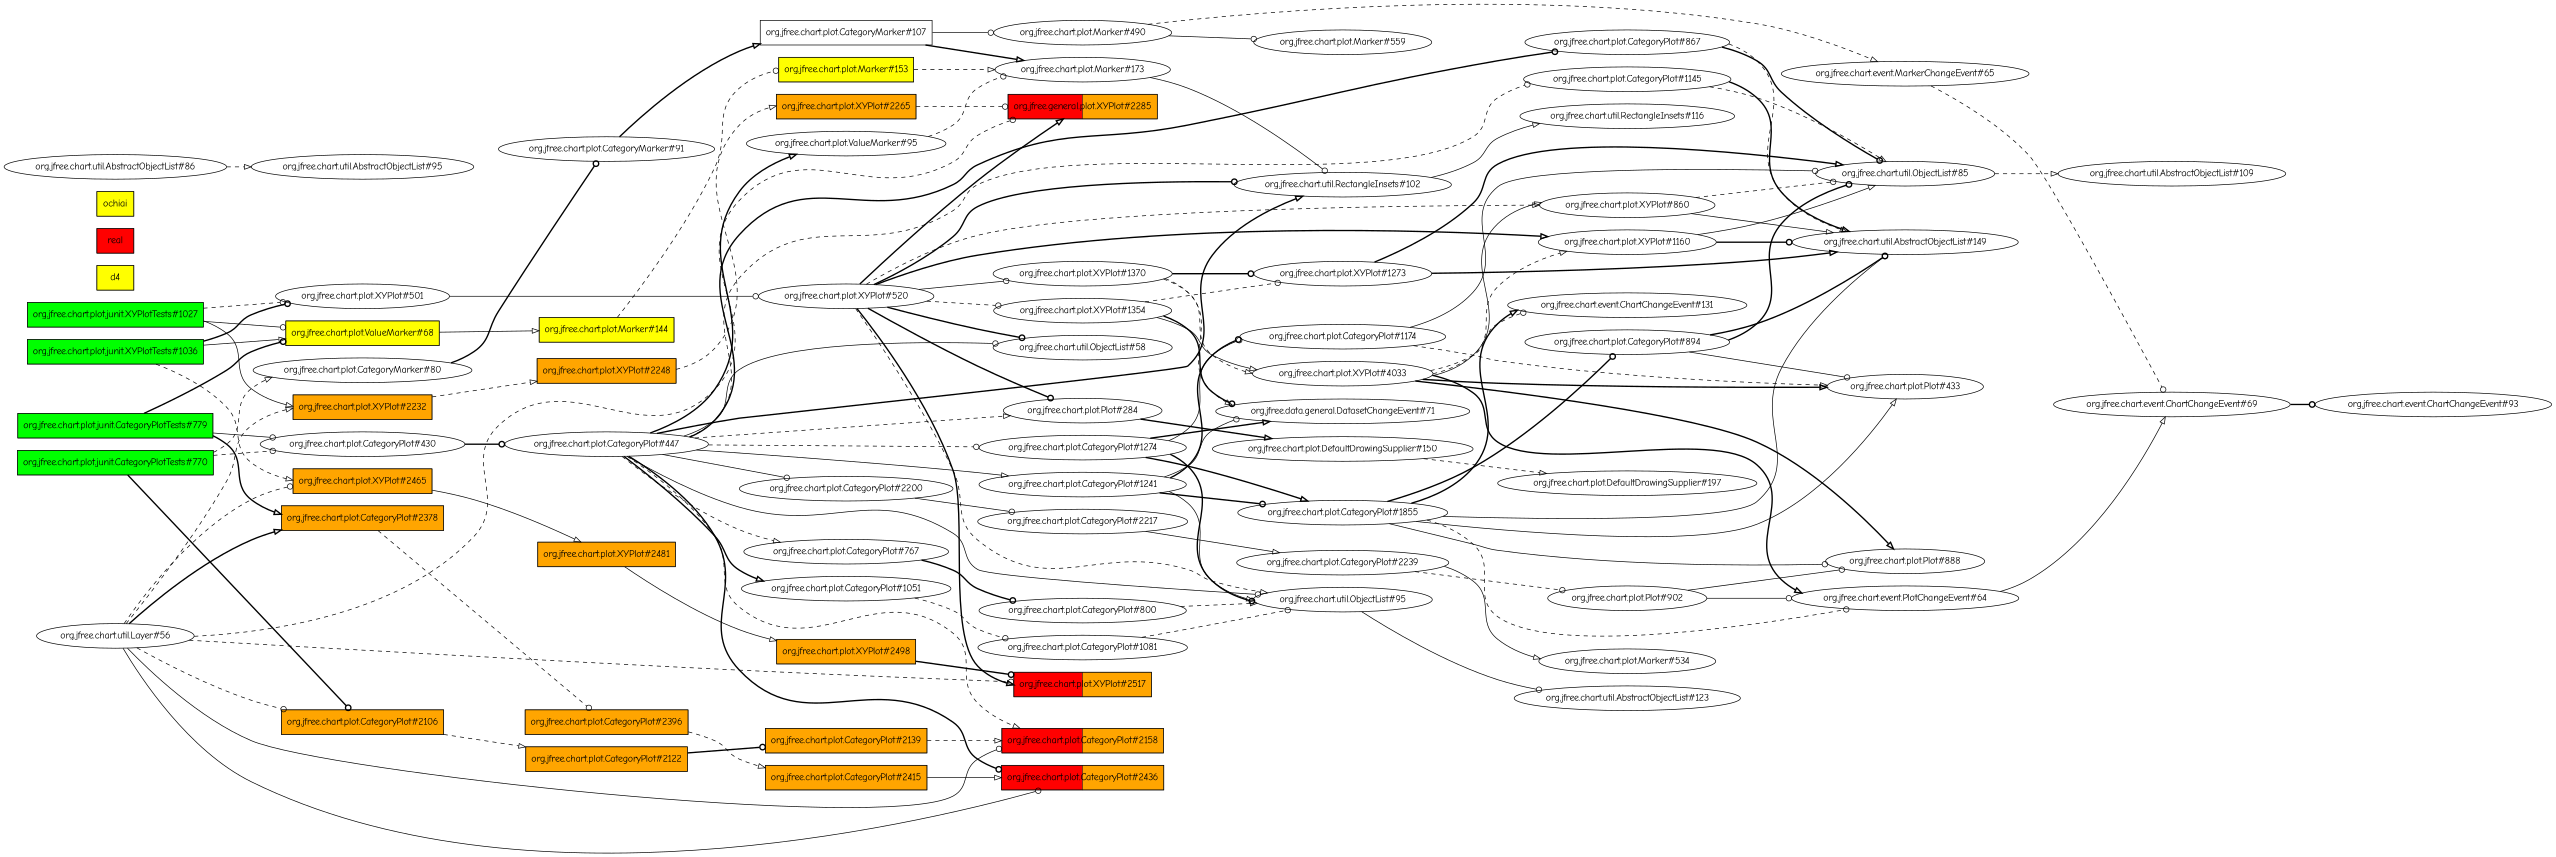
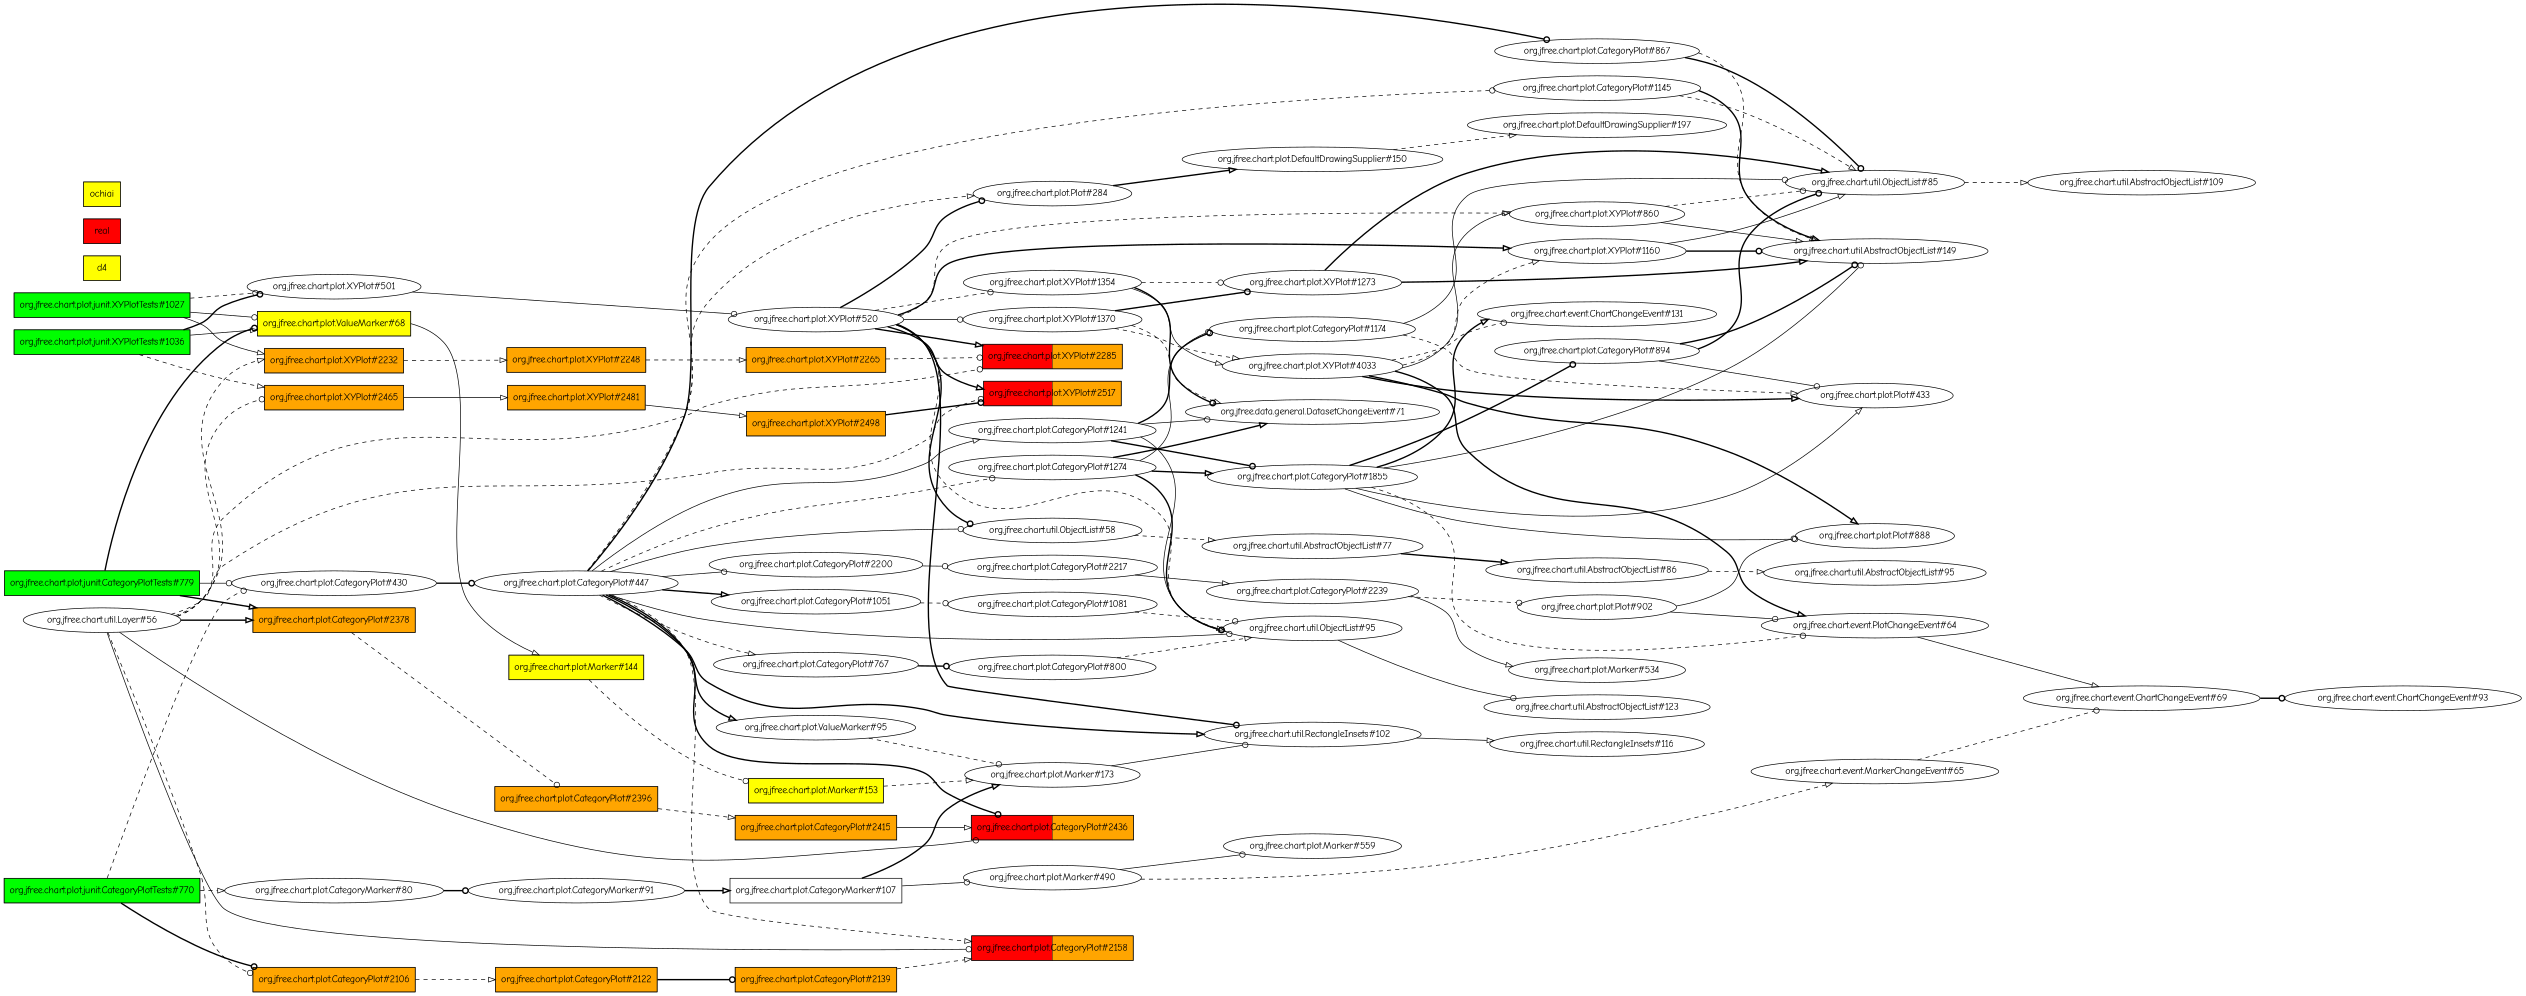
(1083, 107) -> (1052, 357)
none -> (1312, 546)
